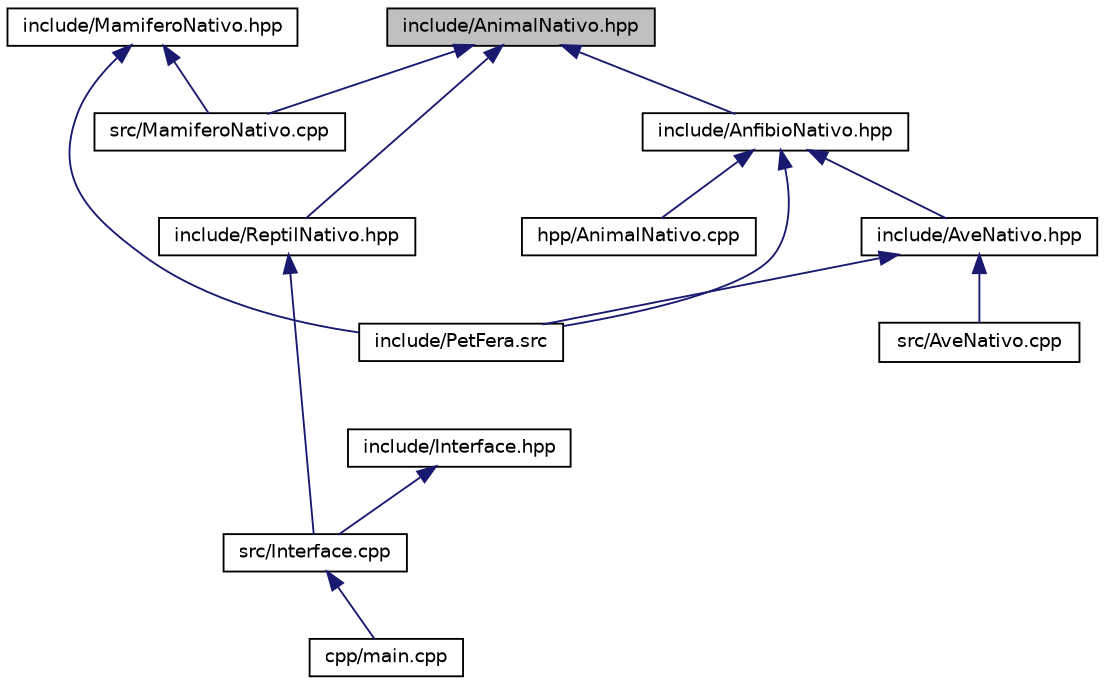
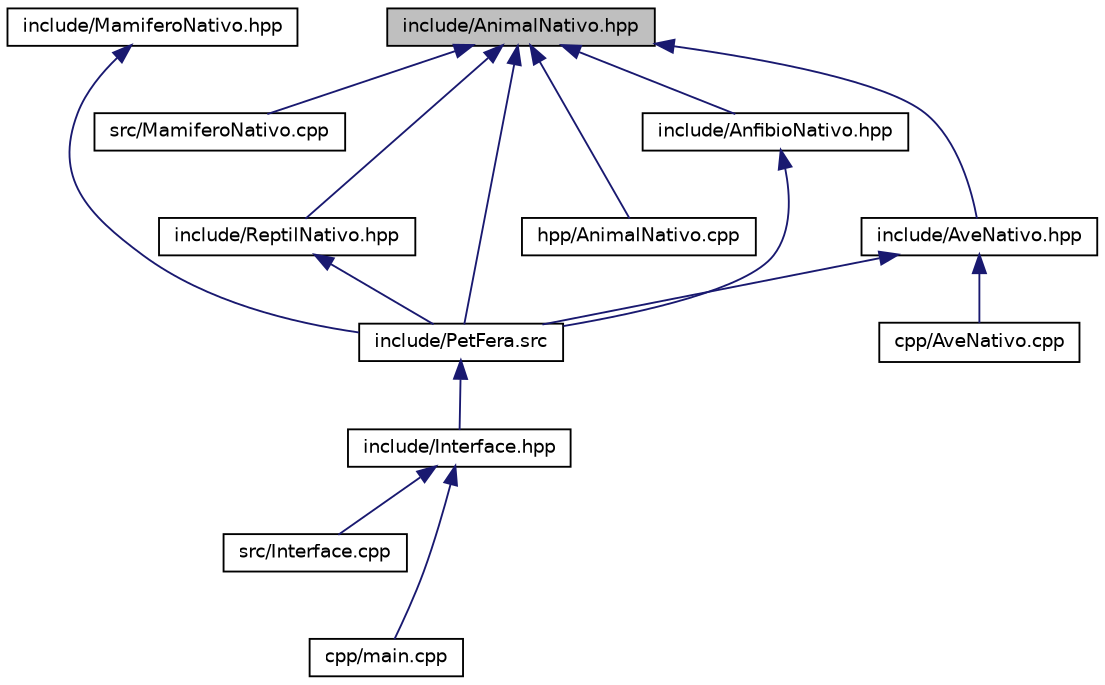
(192, 88) -> none
(886, 188) -> (861, 84)
(700, 190) -> (585, 140)
none -> (489, 195)
(979, 342) -> (979, 342)
(302, 404) -> (382, 294)
none -> (460, 405)
(356, 613) -> (427, 563)
